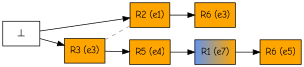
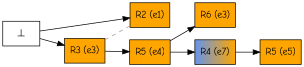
(179, 15) -> (179, 35)
(215, 52) -> (215, 52)
(281, 52) -> (281, 52)
